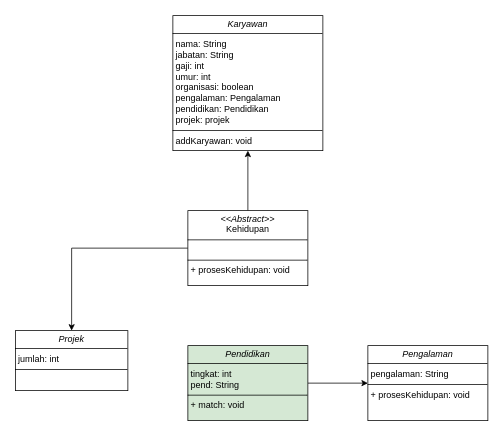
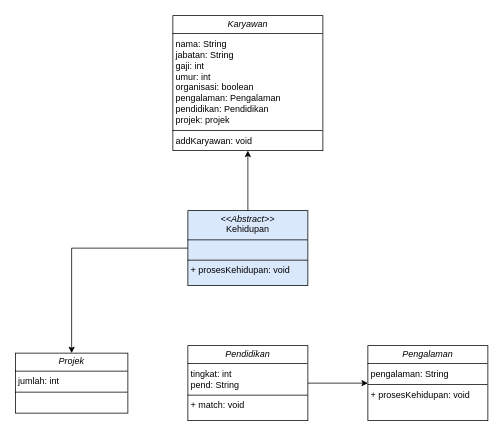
(248, 248) -> (248, 248)
(72, 360) -> (72, 383)
(248, 383) -> (248, 383)
